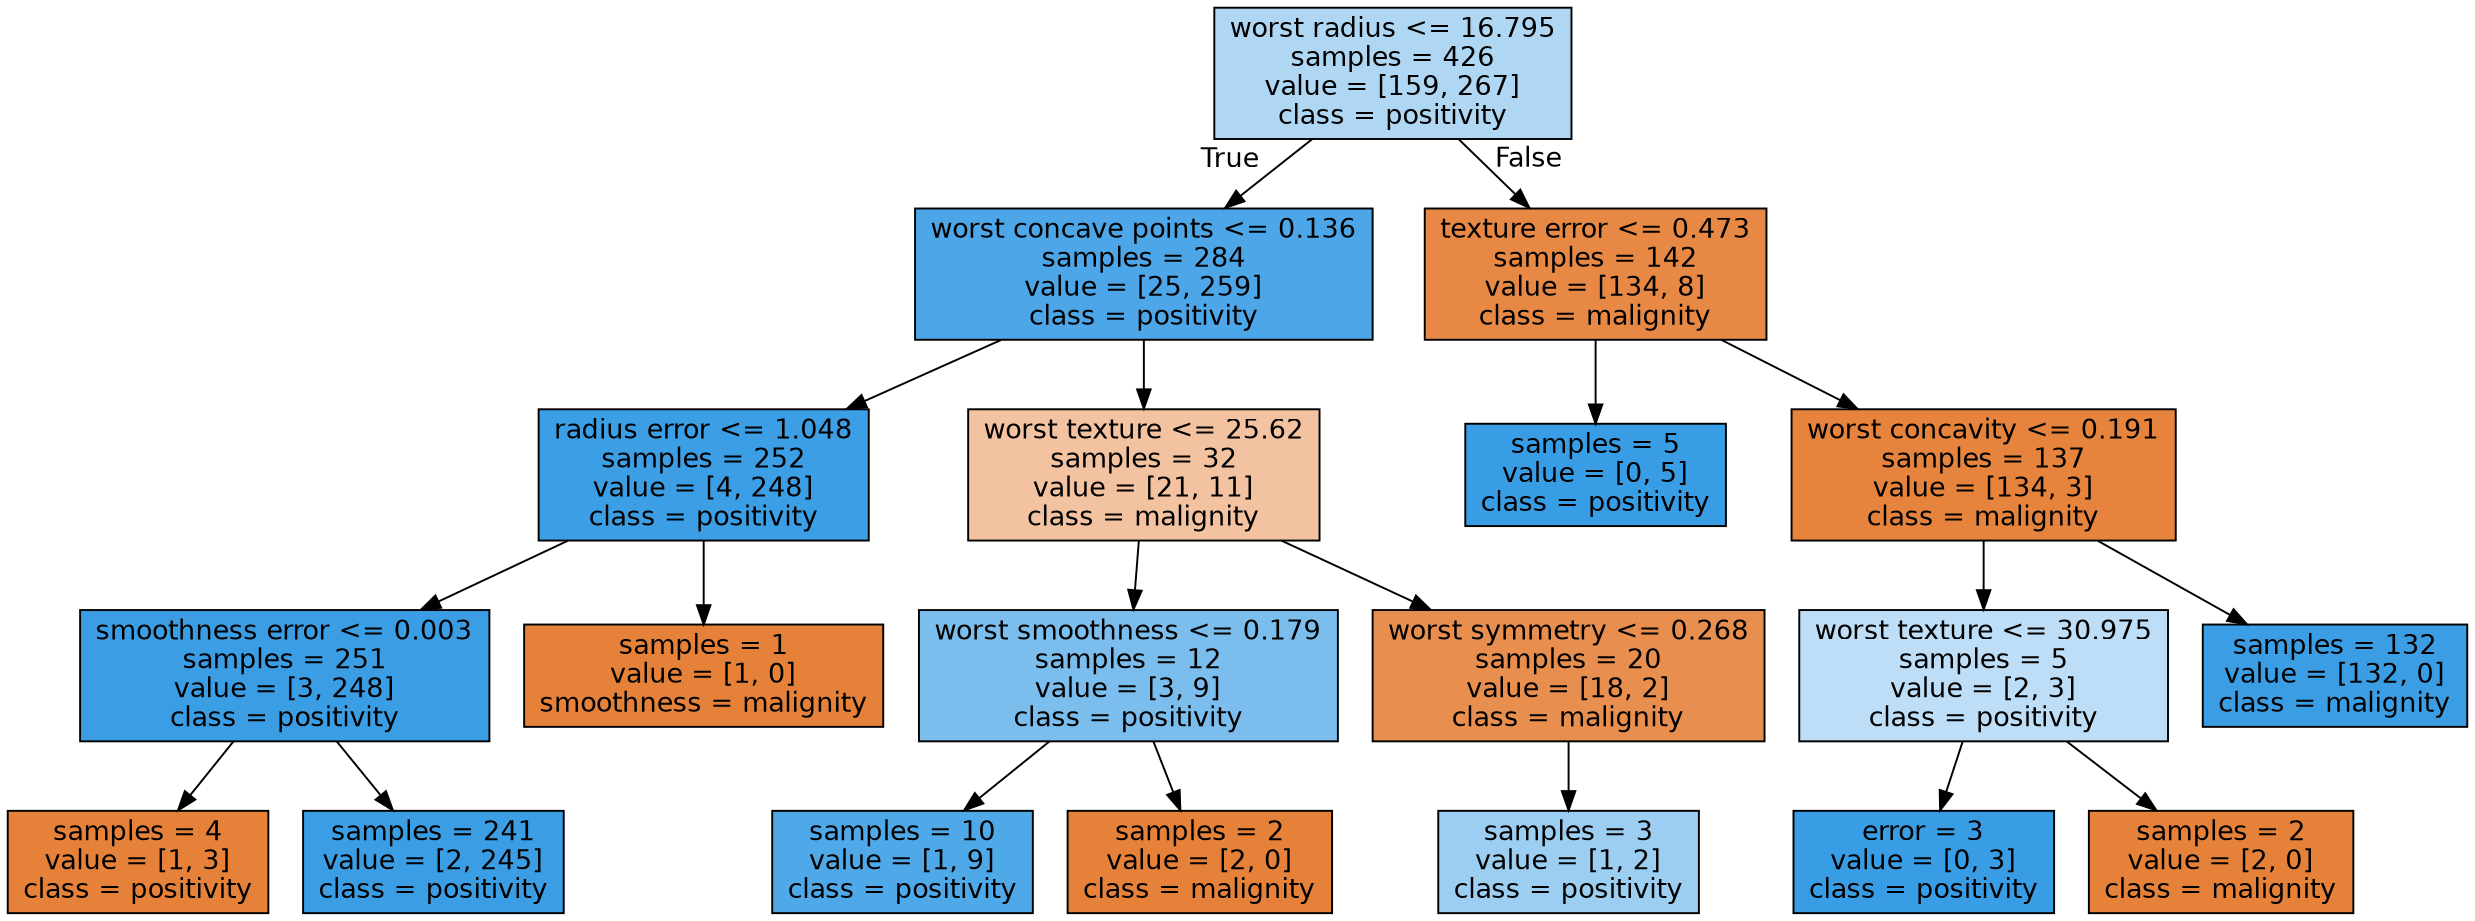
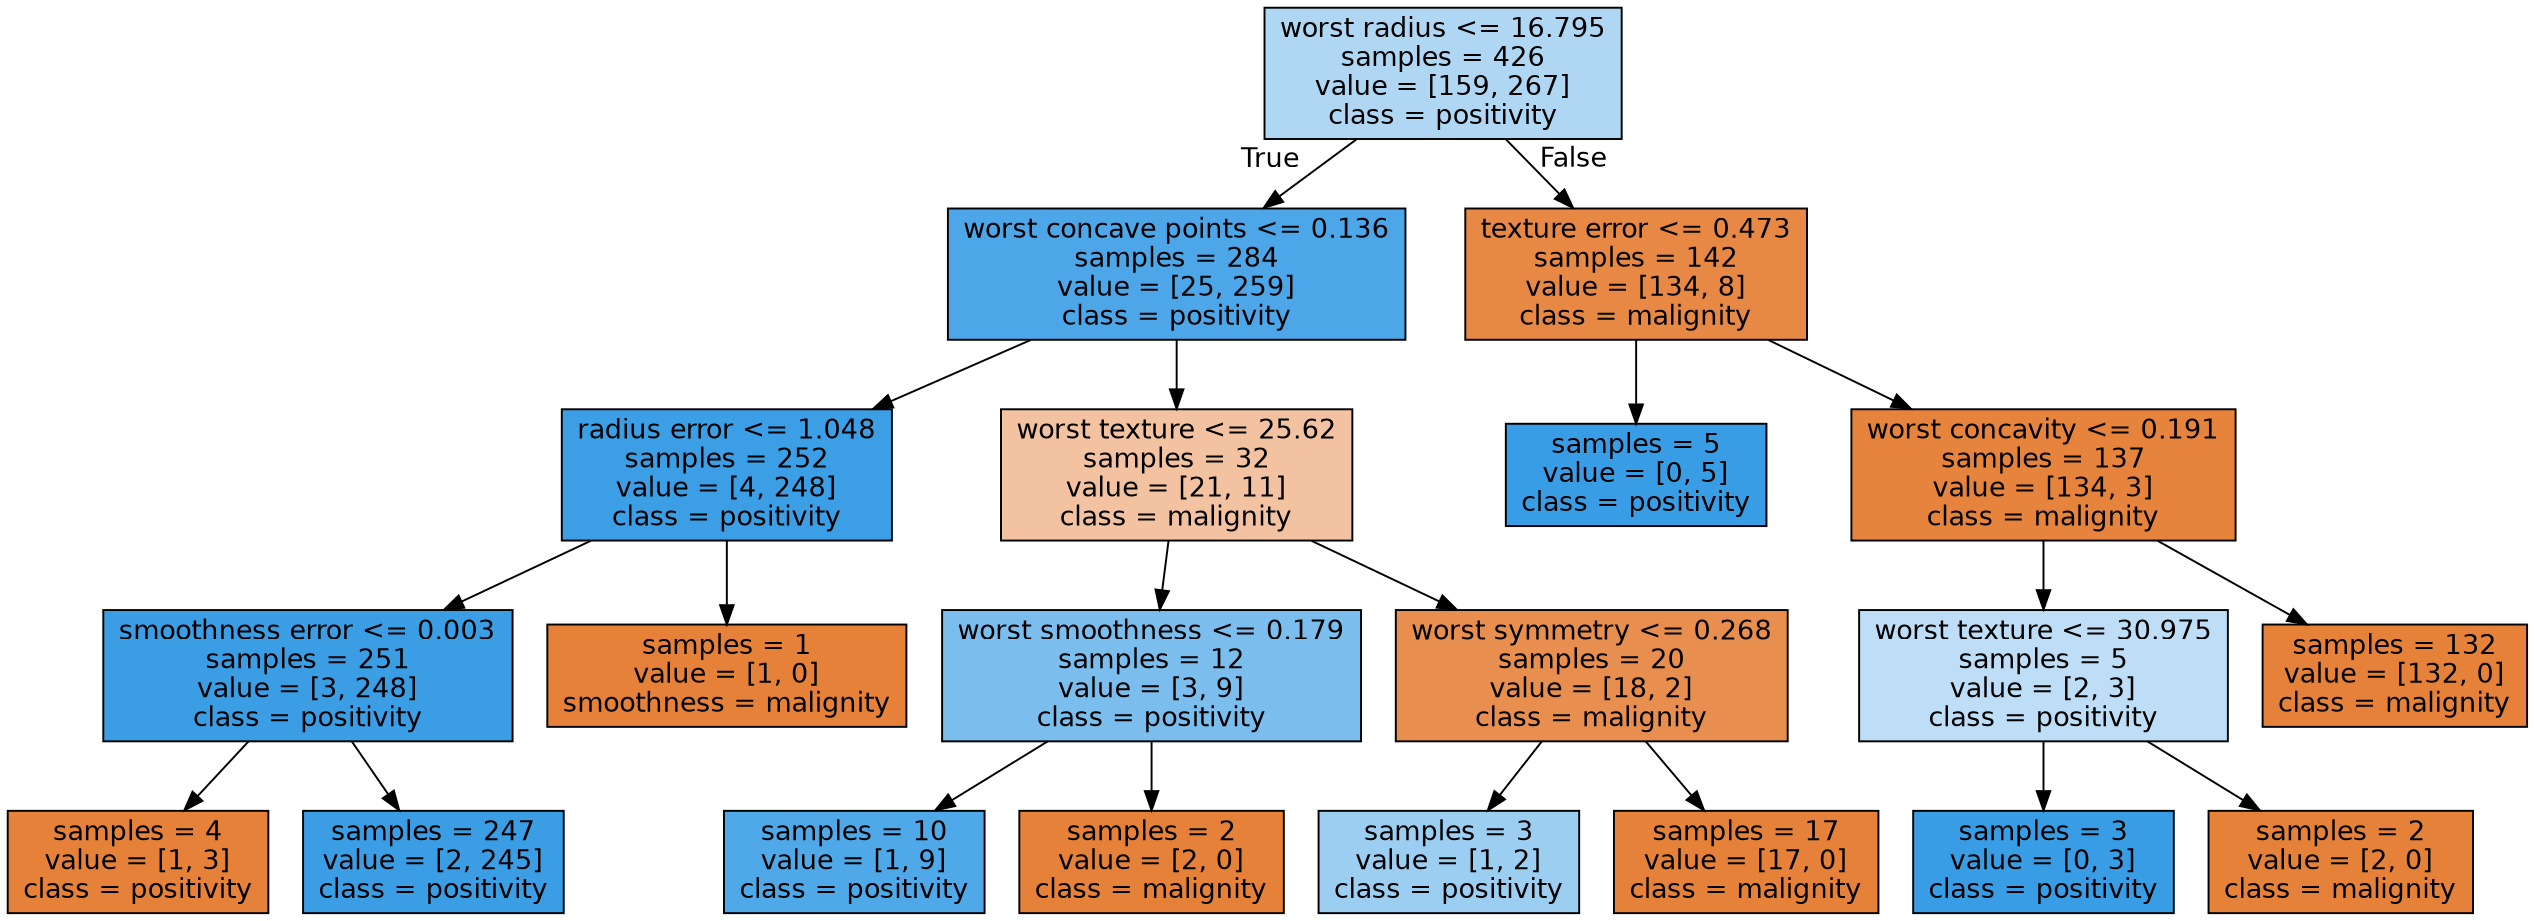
(2335, 676) -> (2395, 676)
(433, 862) -> (433, 862)
none -> (1746, 862)
(1924, 862) -> (2043, 862)
